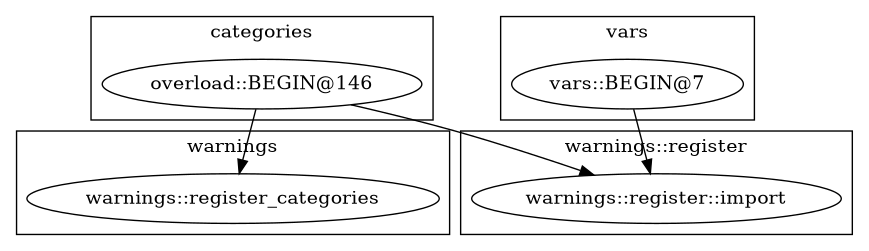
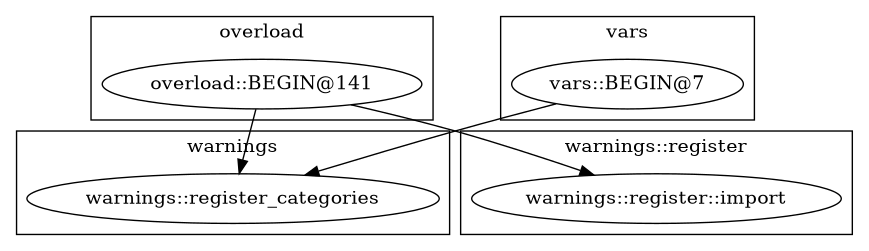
(262, 32) -> (262, 32)
(262, 84) -> (262, 84)
(642, 140) -> (425, 140)
